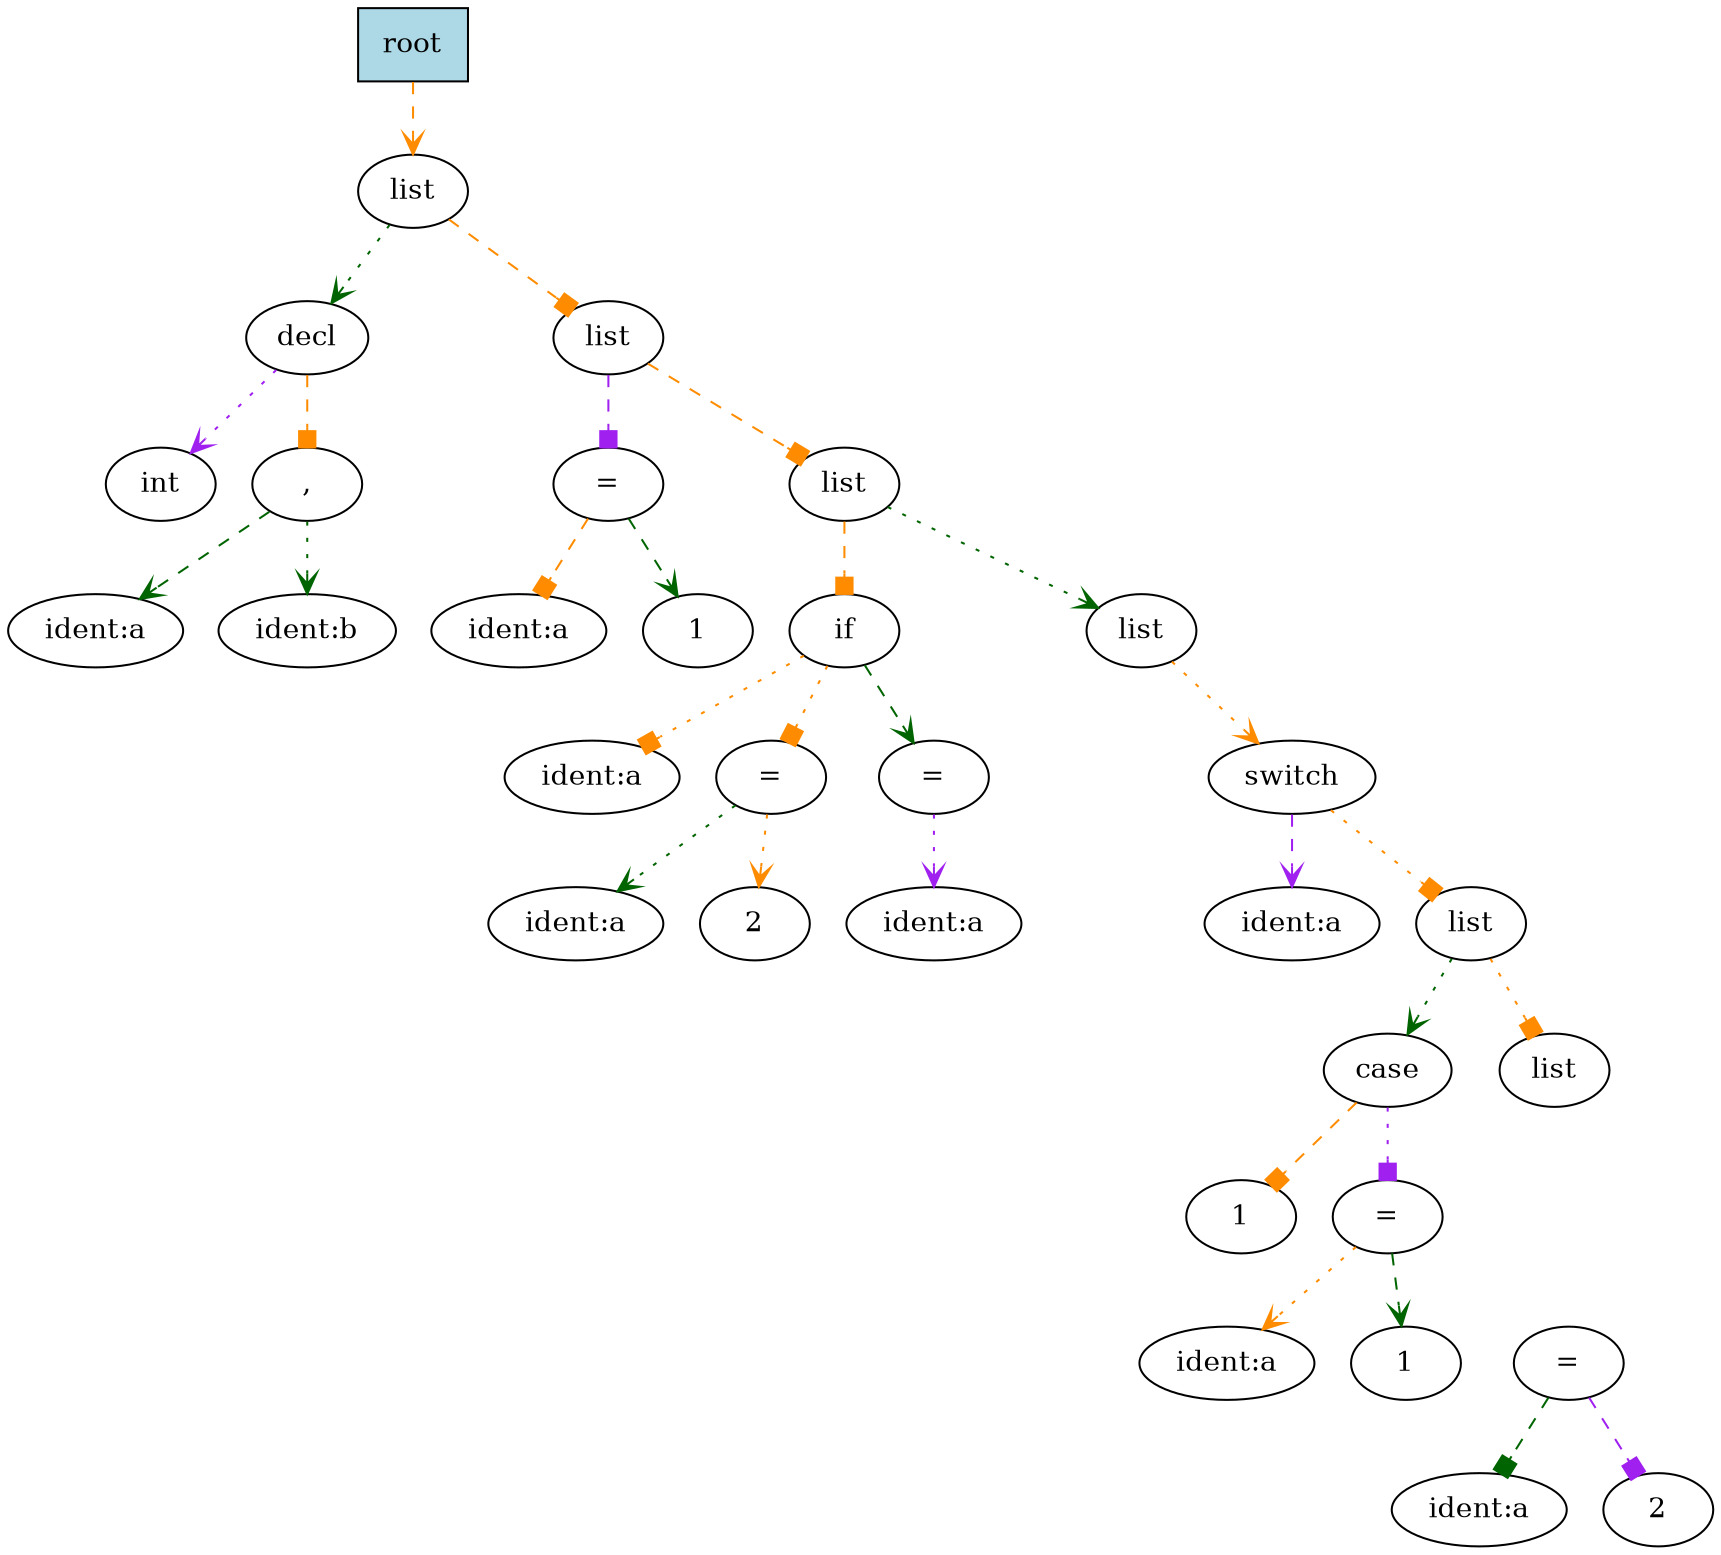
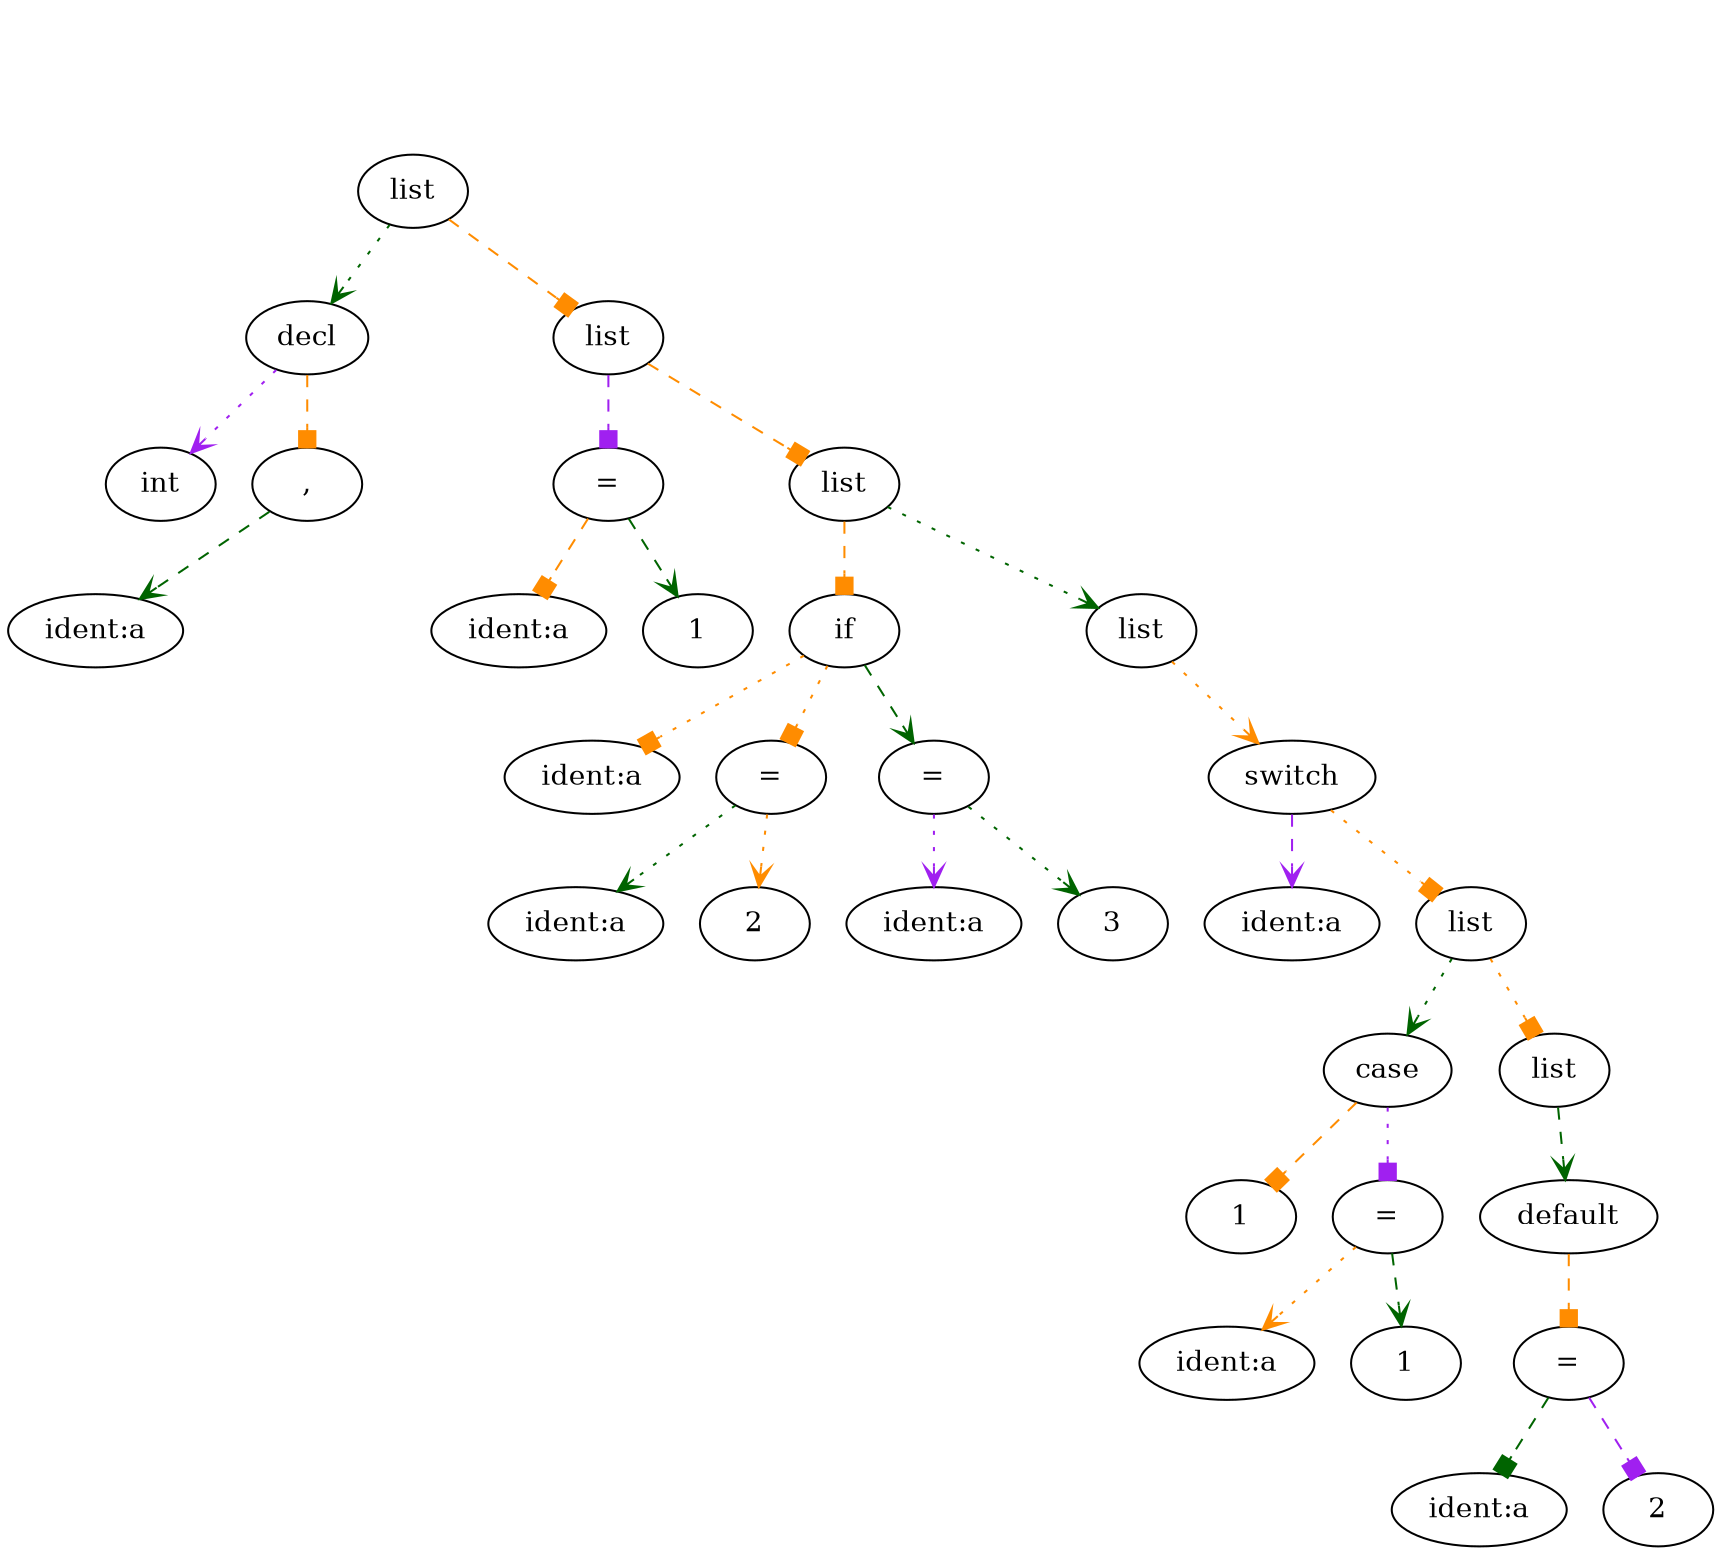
(413, 45) -> none
(307, 631) -> none
none -> (1113, 924)
none -> (1569, 1217)
